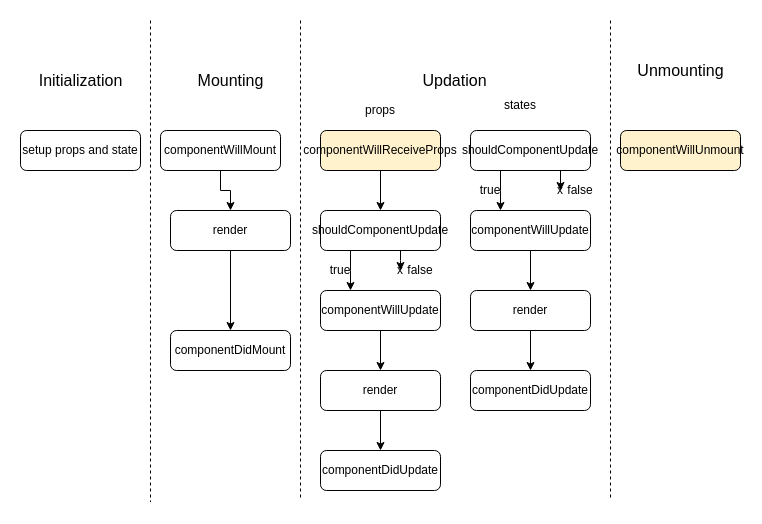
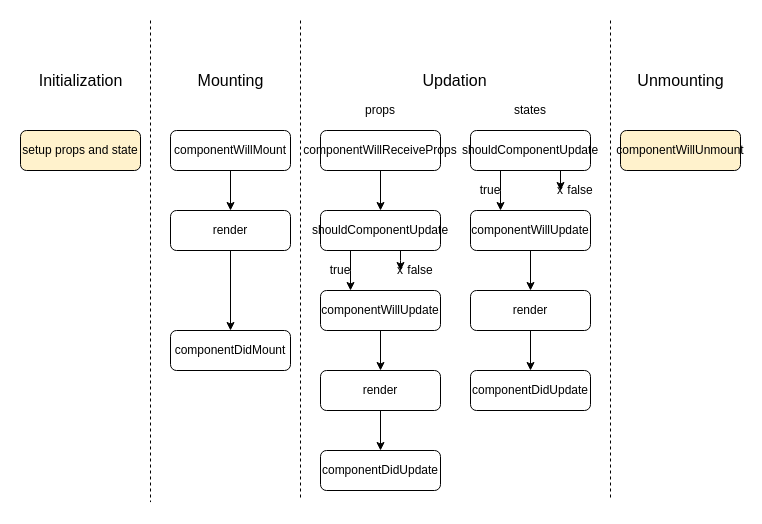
(681, 71) -> (681, 81)
(521, 106) -> (531, 111)
(81, 151) -> (81, 151)
(221, 151) -> (231, 151)
(381, 151) -> (381, 151)
